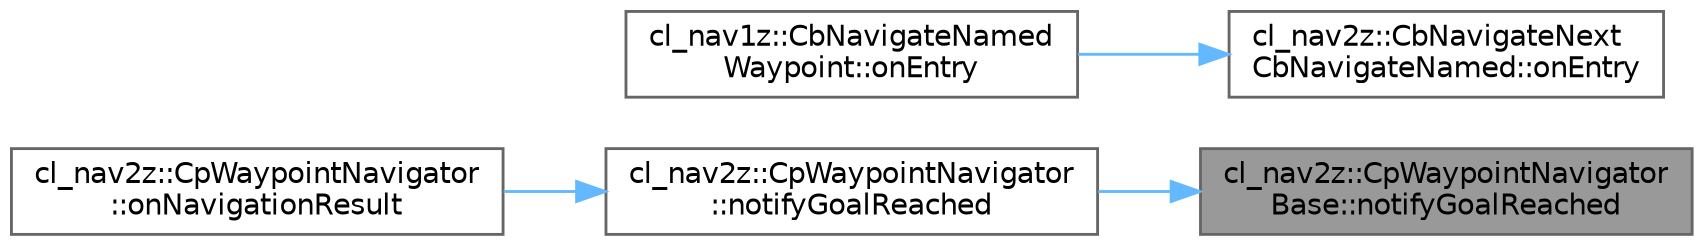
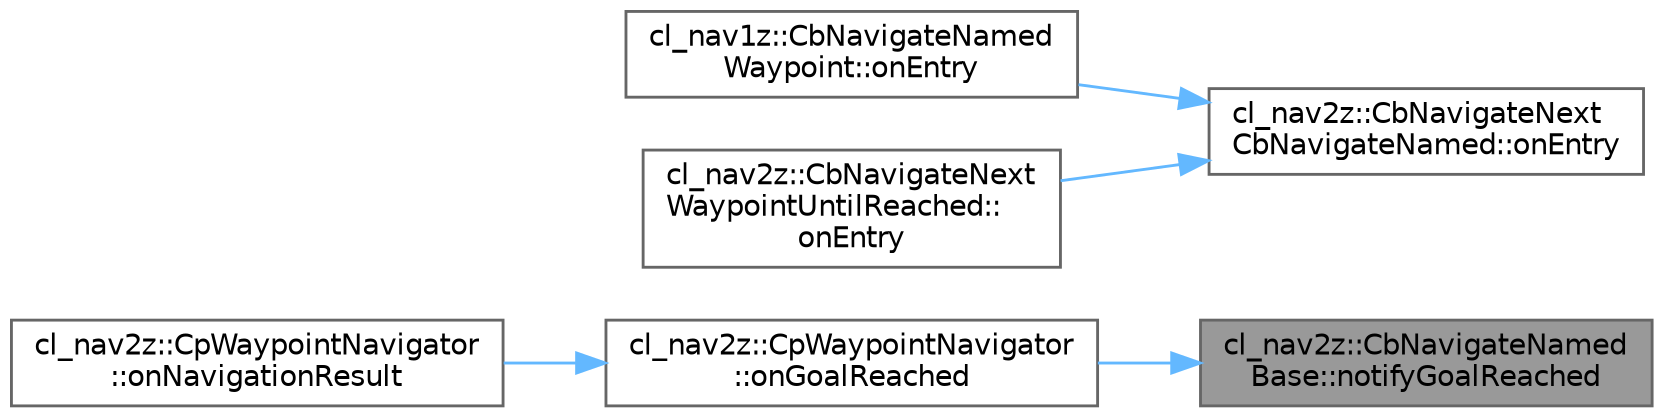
(852, 192) -> (852, 363)
(1446, 192) -> (1426, 363)
none -> (852, 209)
